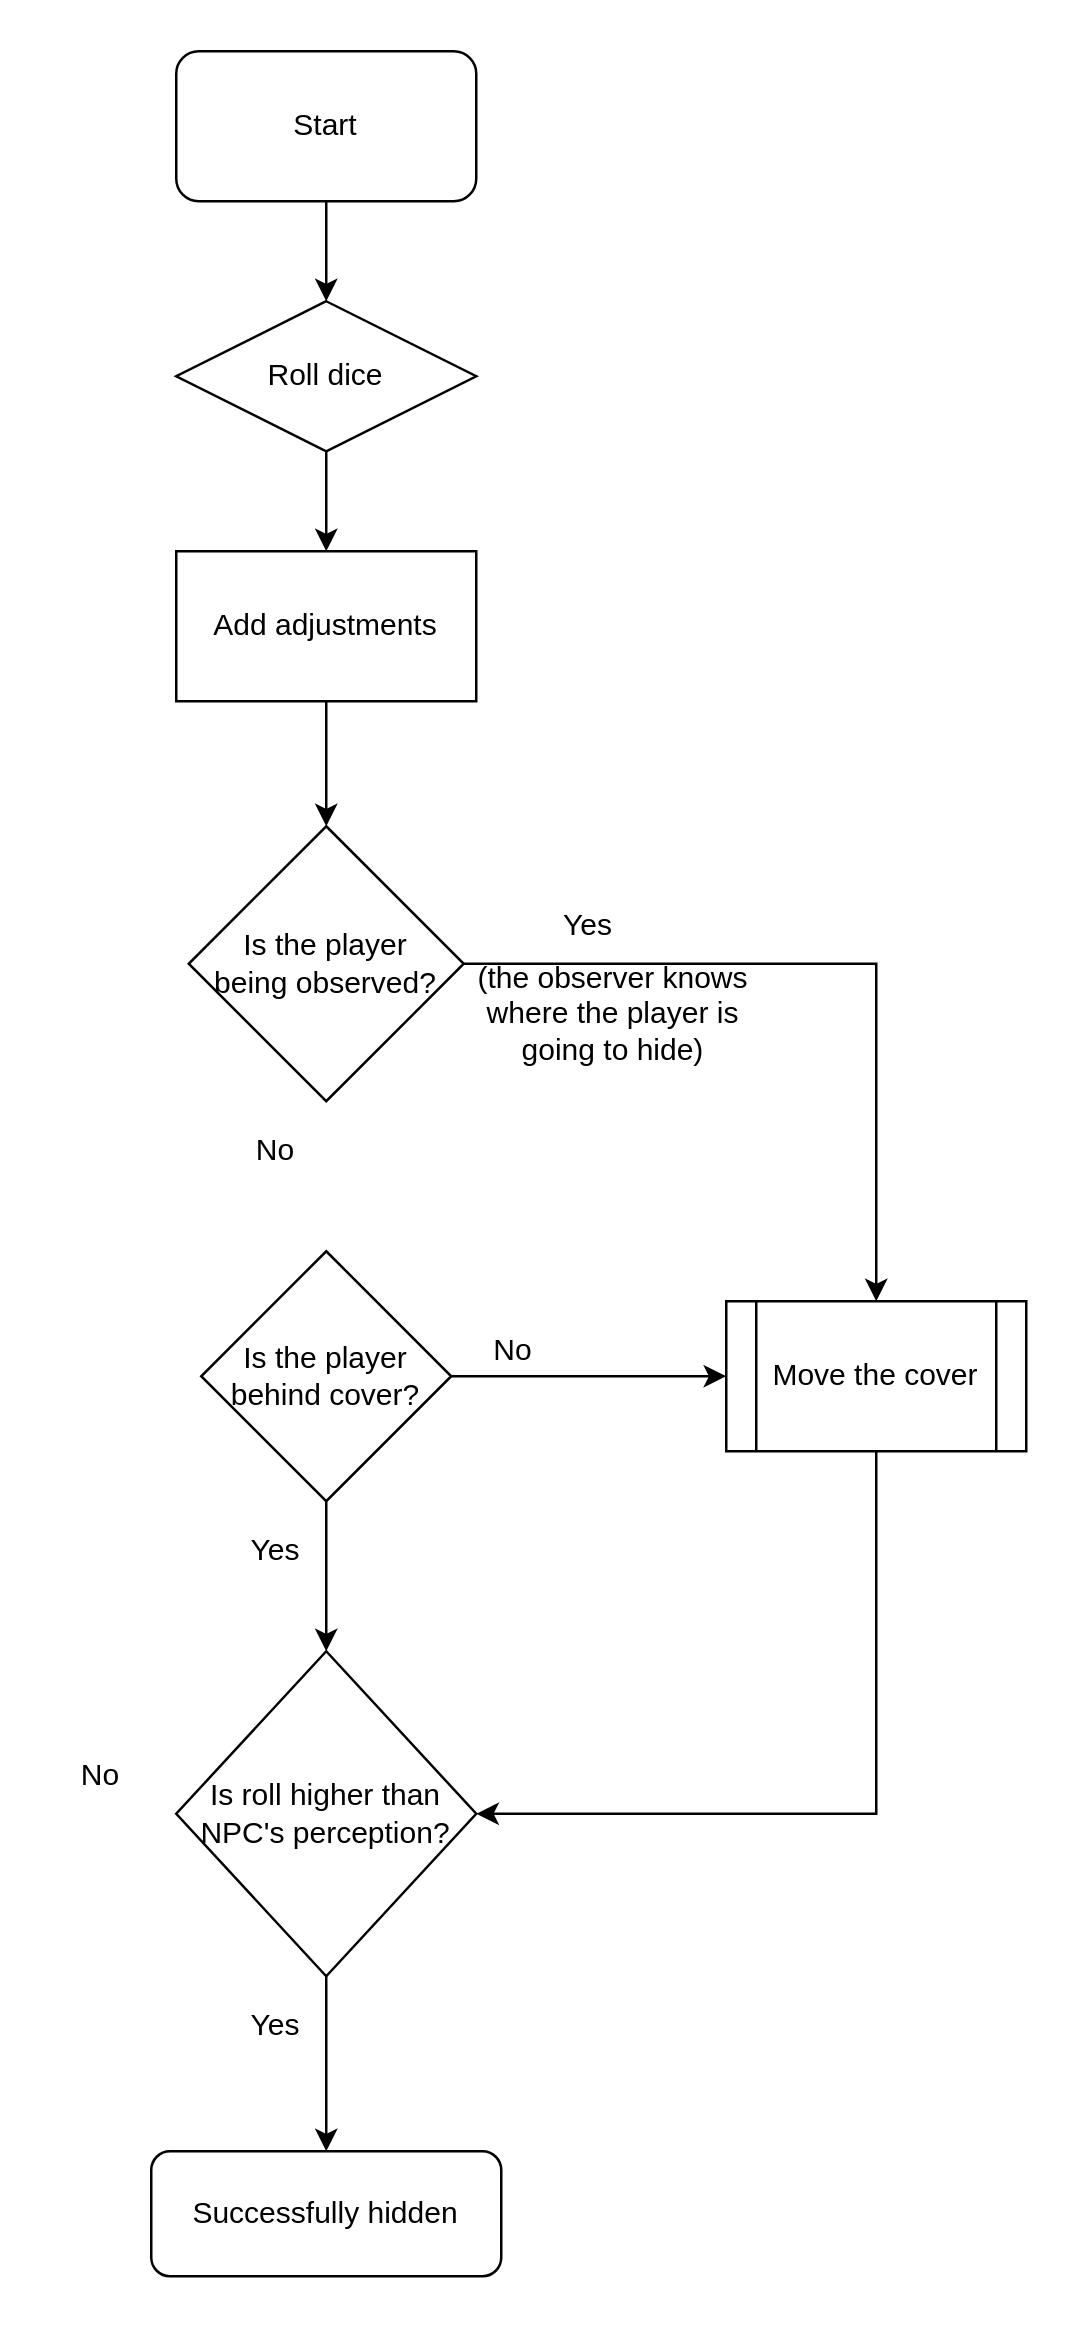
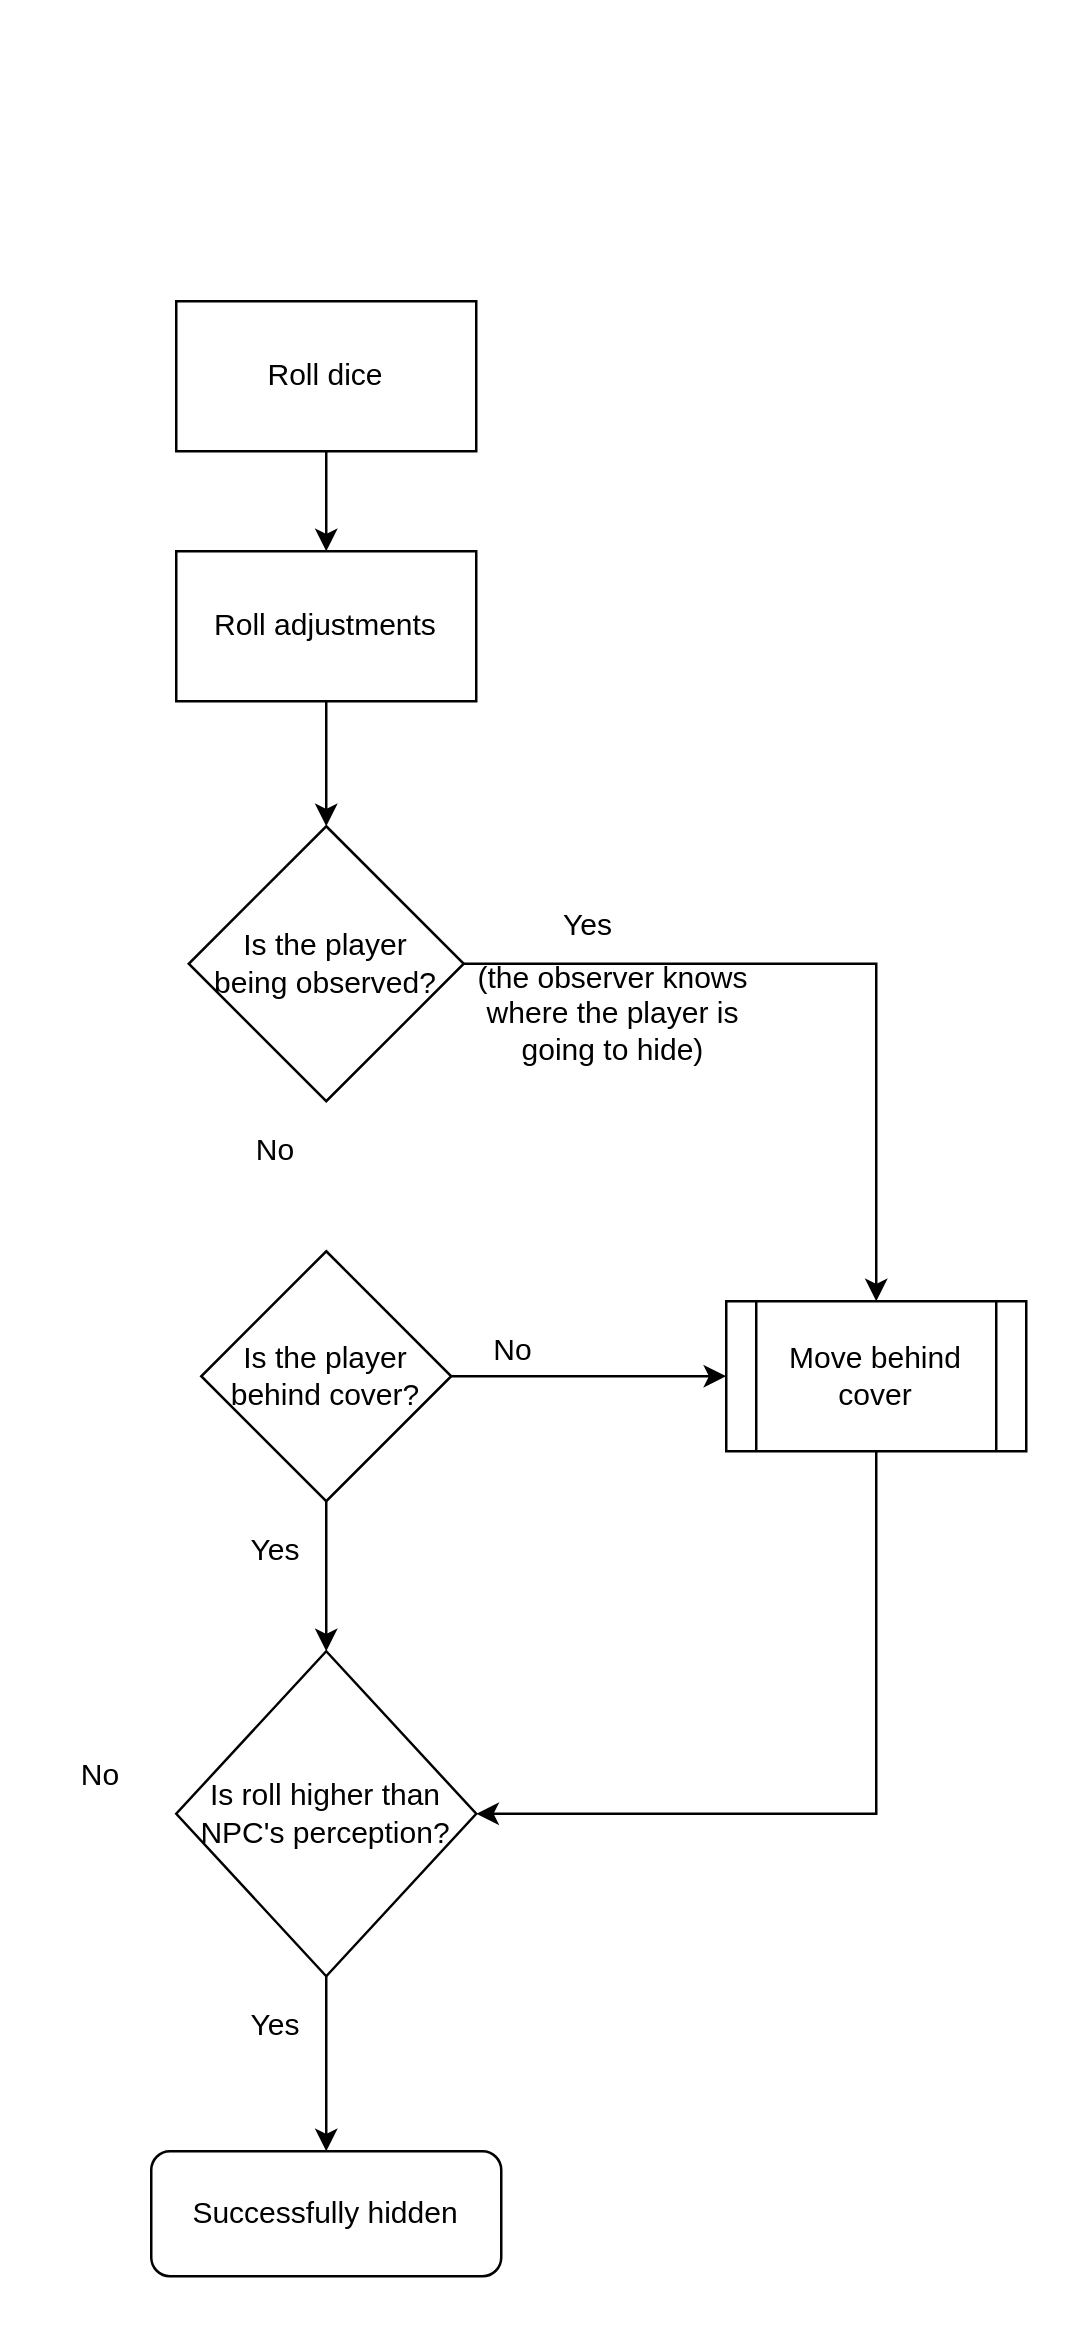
(326, 126) -> none
(326, 243) -> none
(326, 376) -> (326, 376)
(326, 626) -> (326, 626)
(876, 1376) -> (876, 1376)
